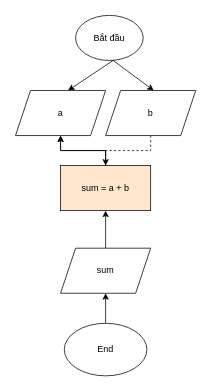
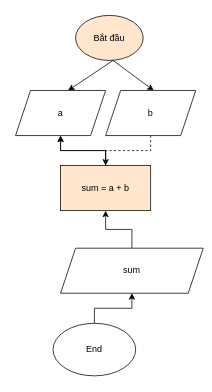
(109, 38) -> (109, 38)
(105, 270) -> (132, 270)
(105, 349) -> (94, 349)
